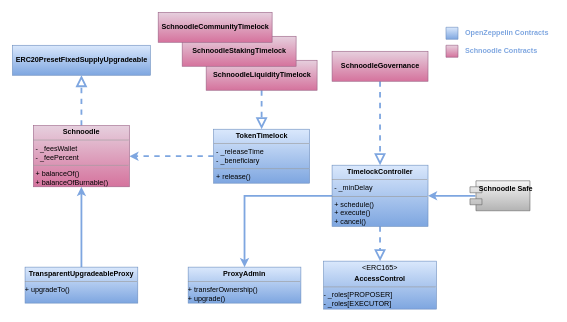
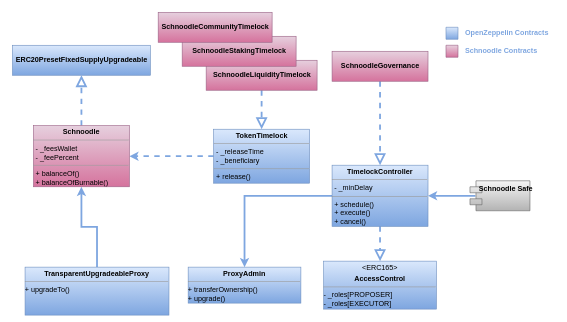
(81, 285) -> (97, 291)
